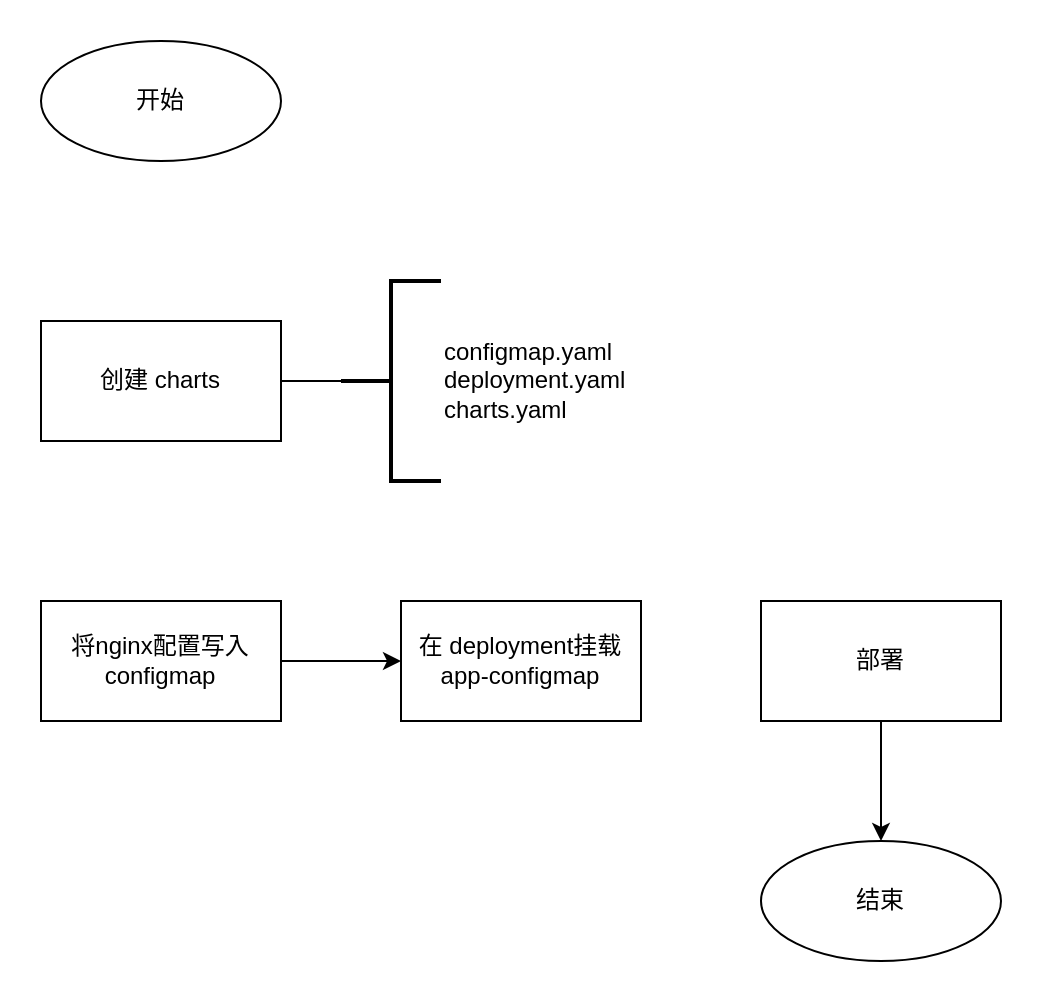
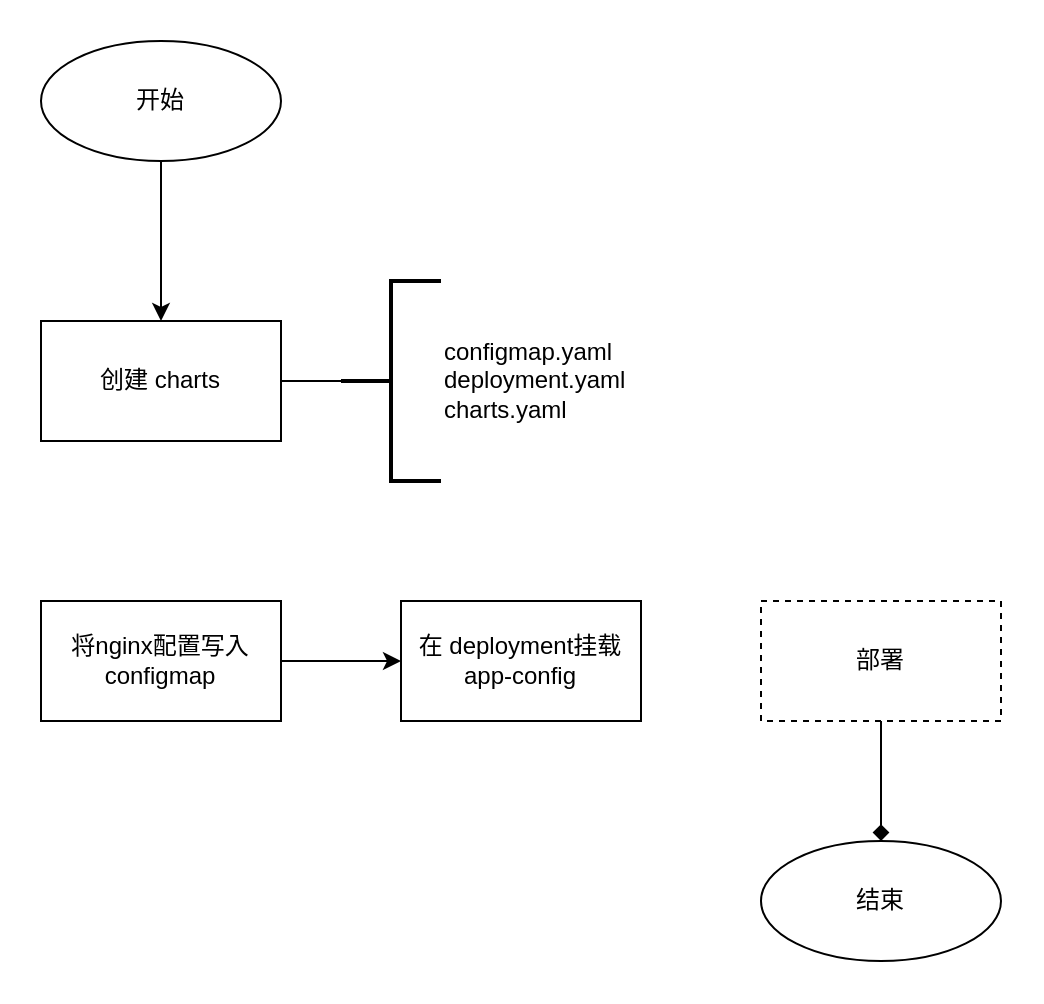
none -> (161, 234)
(521, 661) -> (521, 661)
(881, 661) -> (881, 661)
(881, 826) -> (881, 825)
